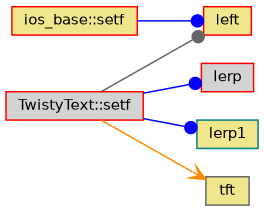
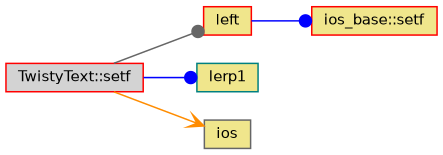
(164, 21) -> (275, 21)
(227, 78) -> none
(227, 191) -> (227, 134)
